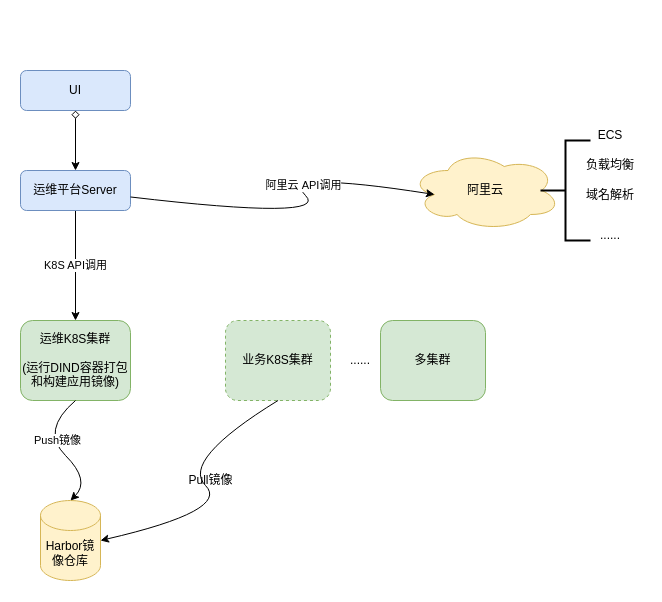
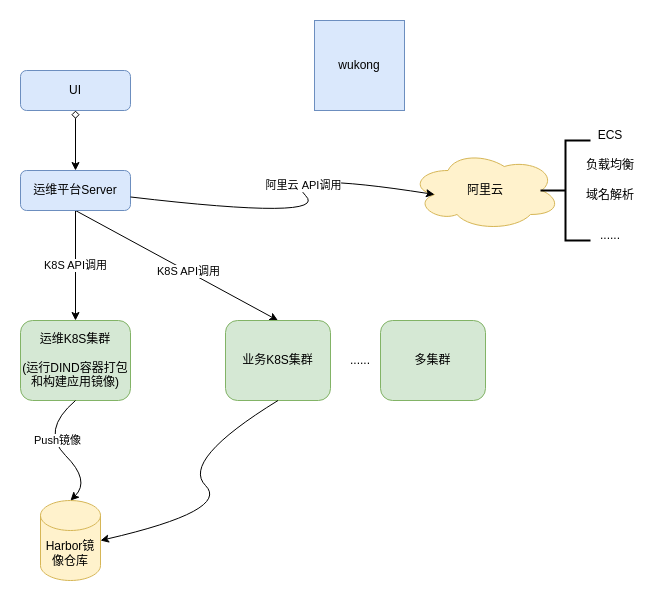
none -> (360, 66)
none -> (175, 264)
(278, 361) -> (278, 361)
(211, 481) -> none
